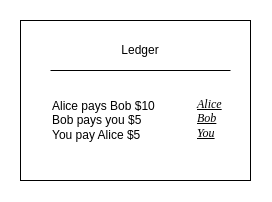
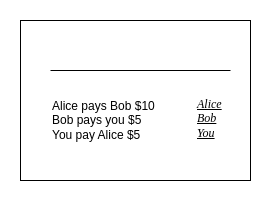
(141, 51) -> none
